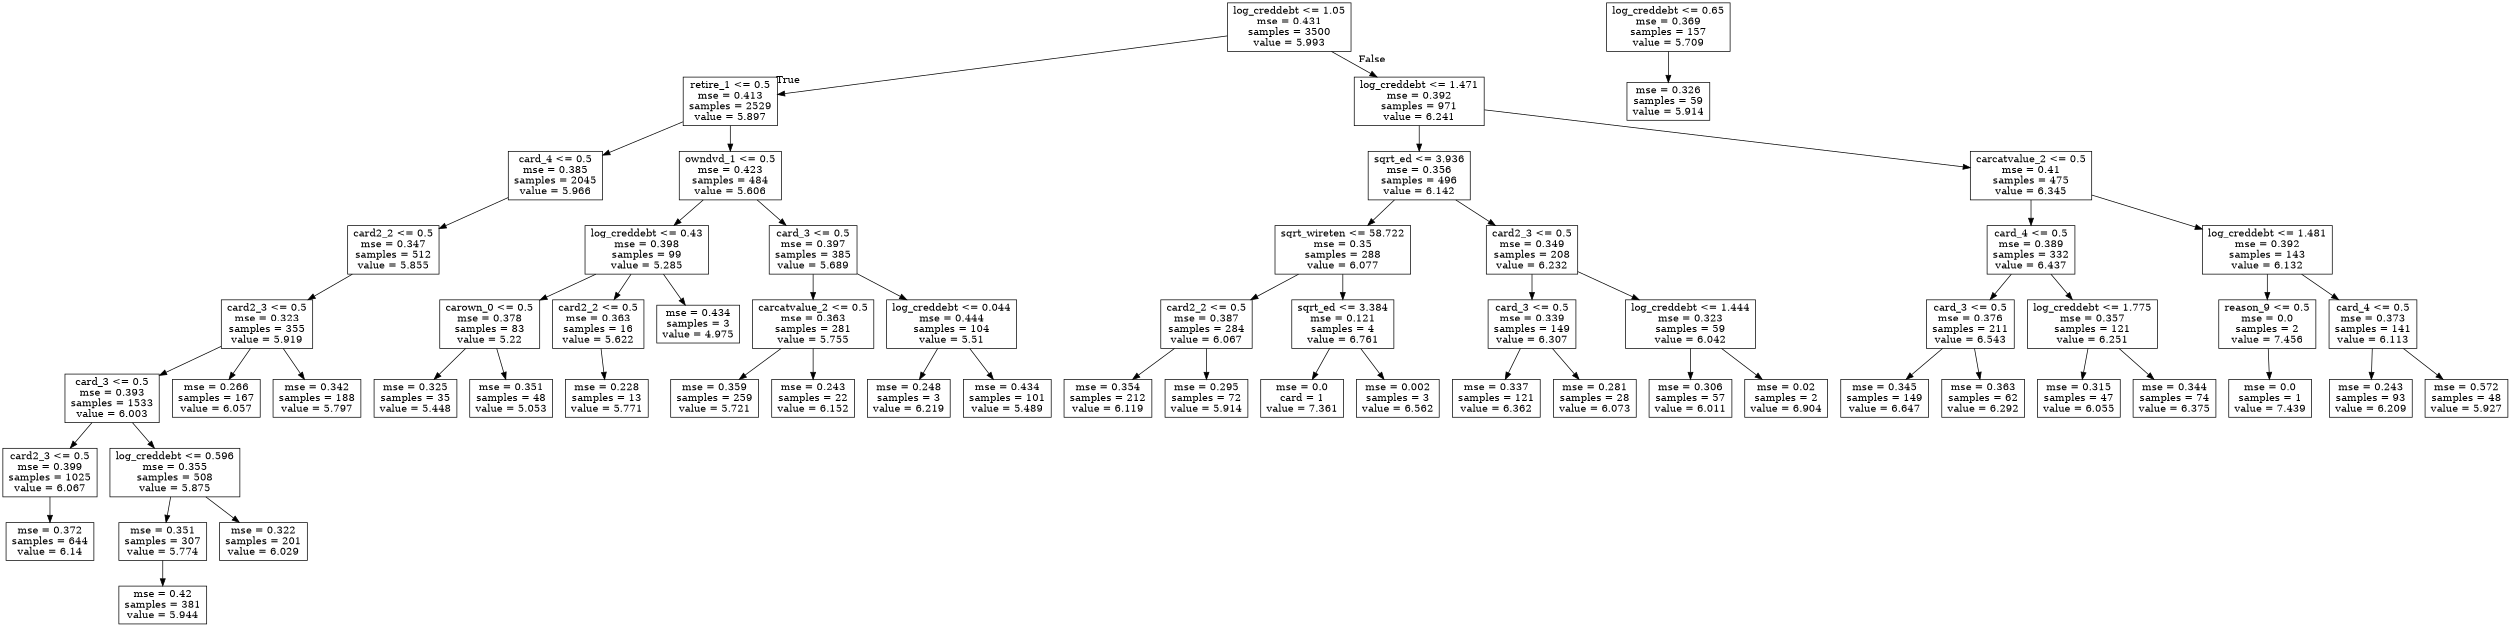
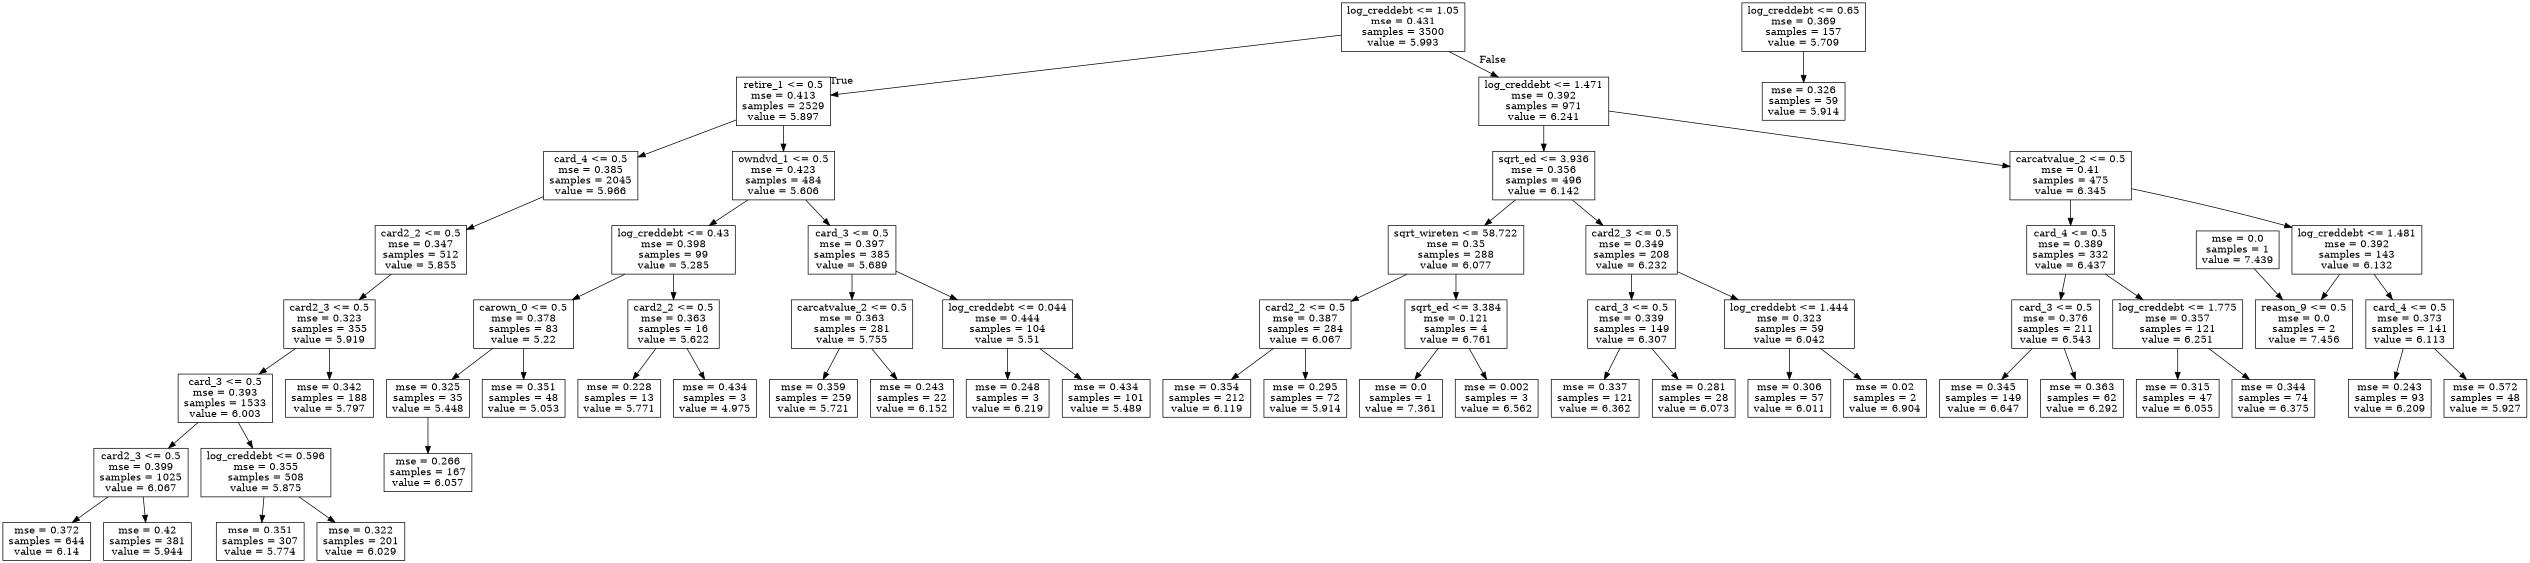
(672, 287) -> (694, 361)
(2269, 360) -> (2266, 282)
(242, 361) -> (428, 432)
(1302, 398) -> (1401, 398)
(163, 570) -> (144, 506)
